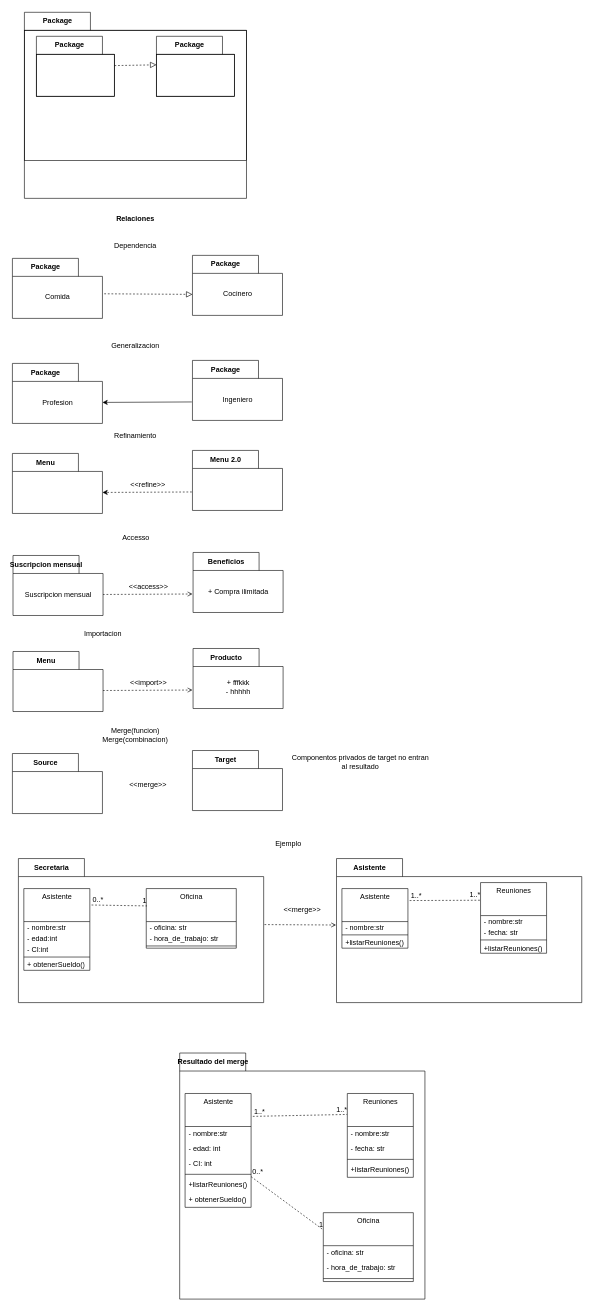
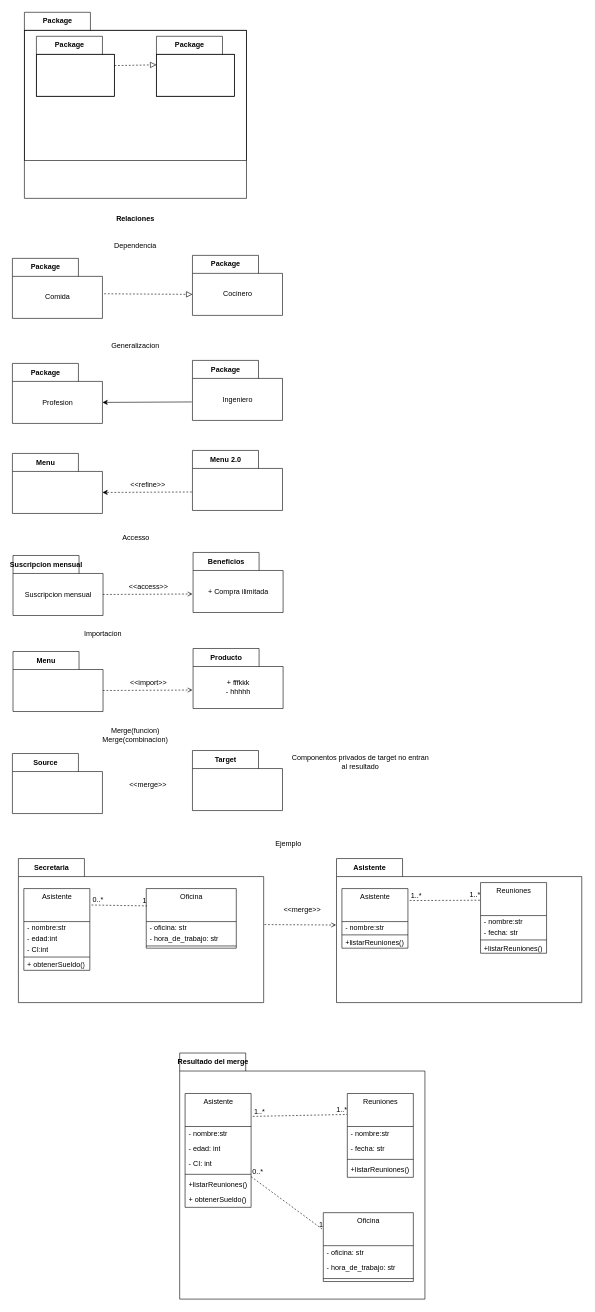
(135, 435) -> none
